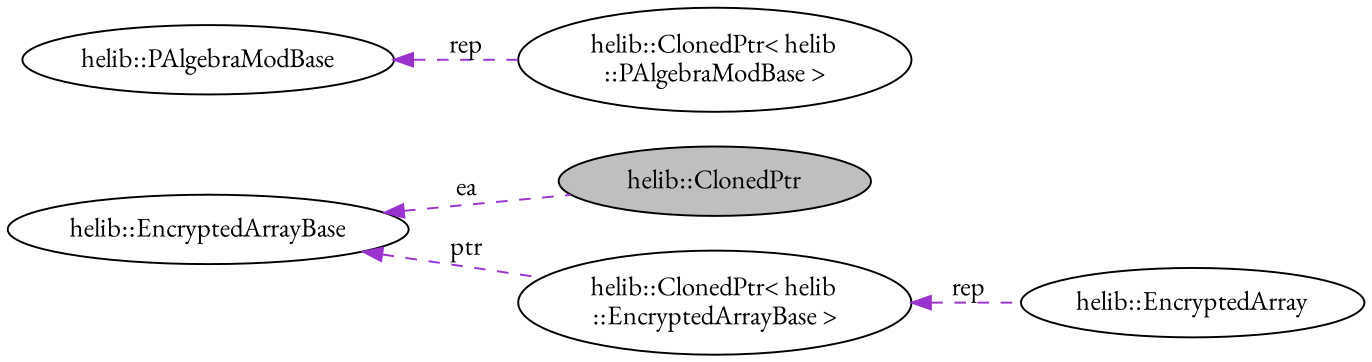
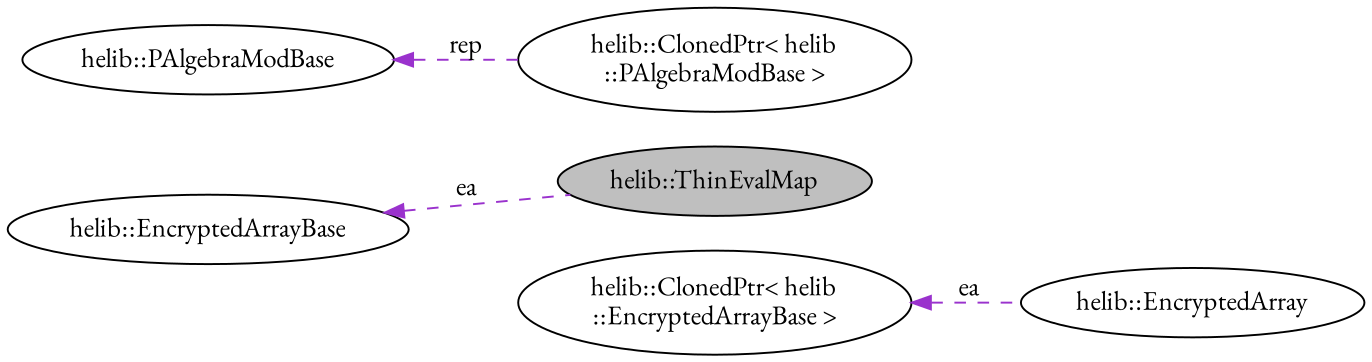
(715, 181) -> (715, 181)
(462, 266) -> none
(966, 288) -> (966, 288)
